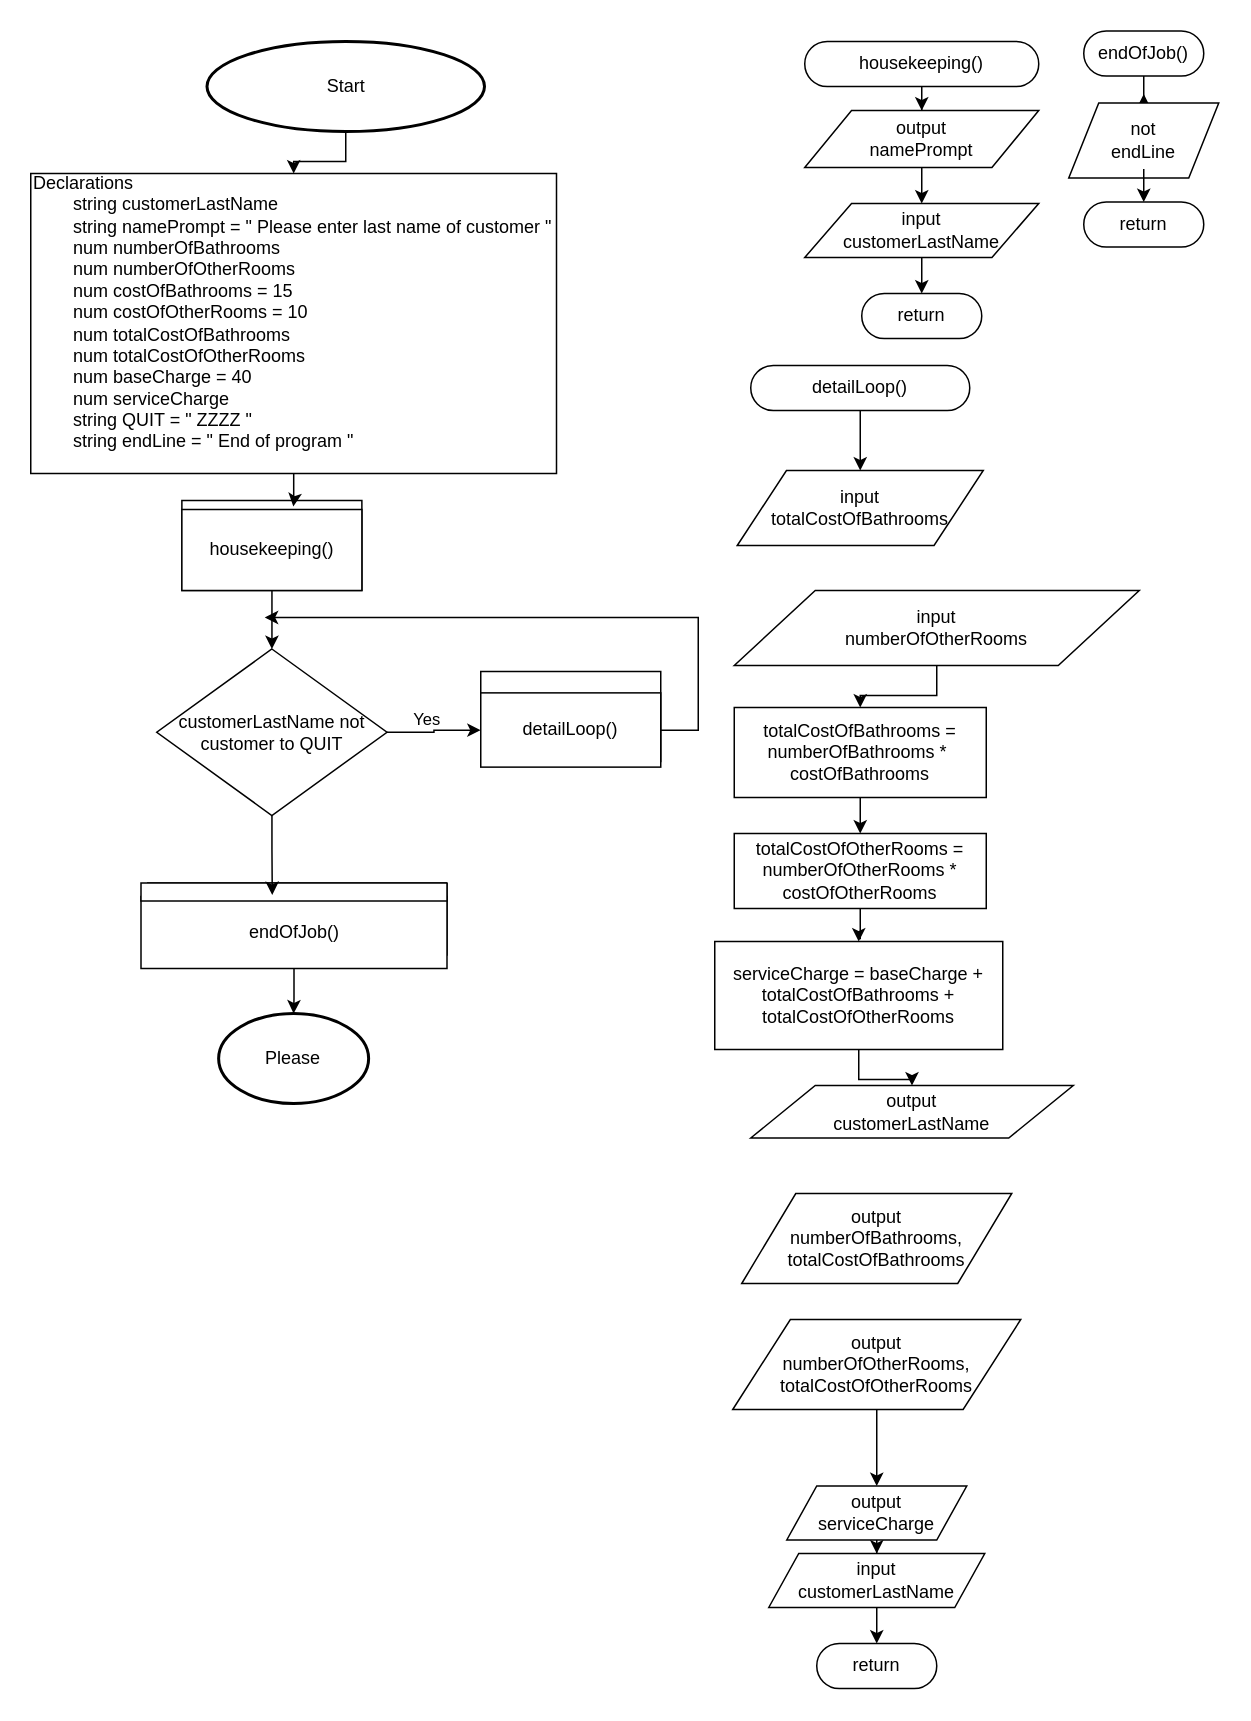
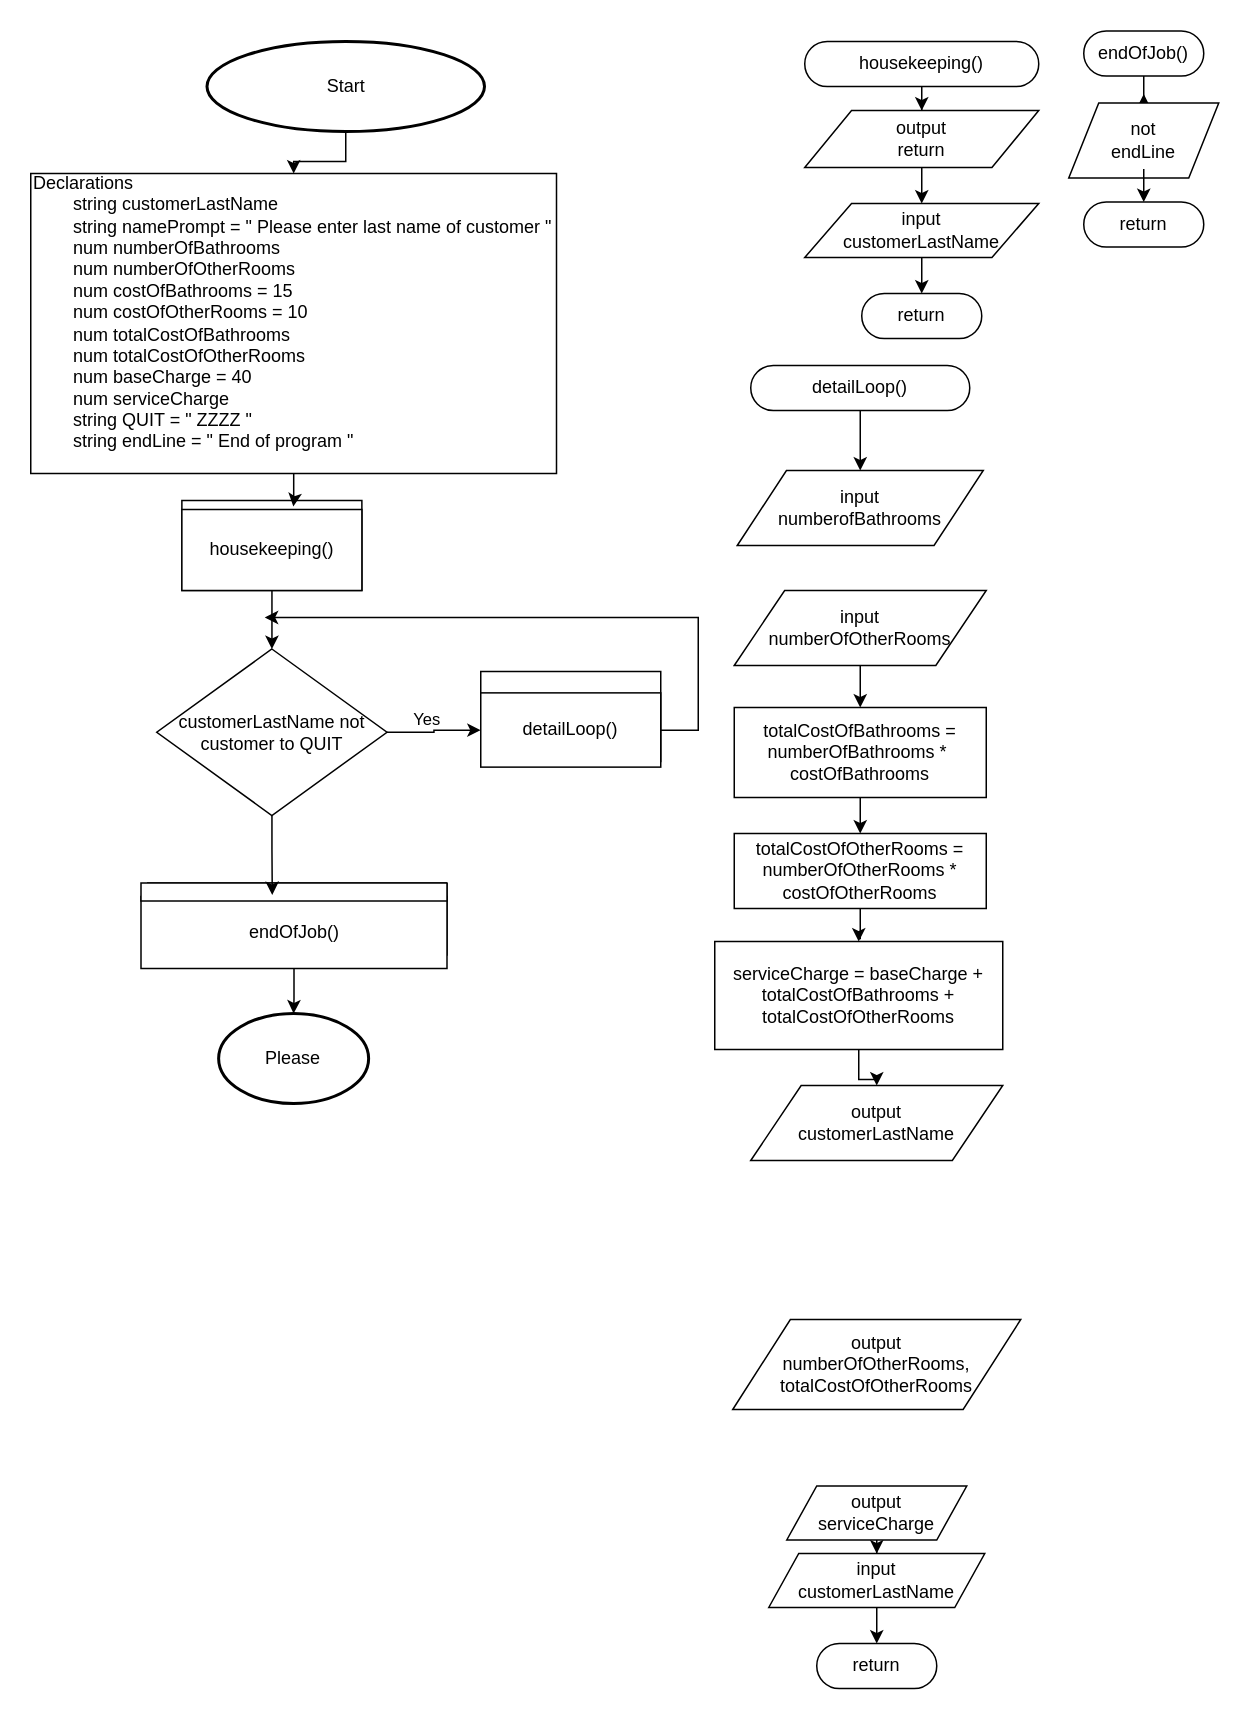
(922, 139) -> (922, 139)
(860, 508) -> (860, 508)
(937, 628) -> (860, 628)
(912, 1112) -> (877, 1123)
(877, 1238) -> none
(877, 1443) -> none
